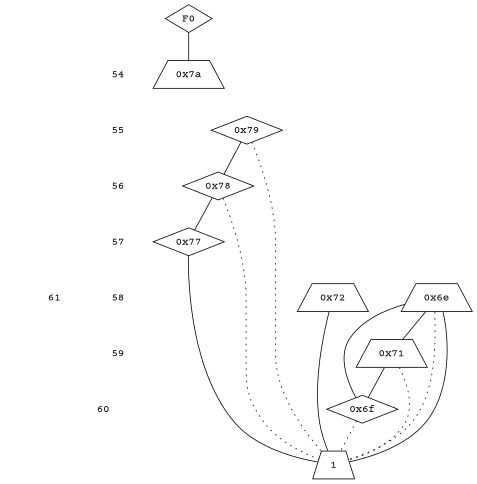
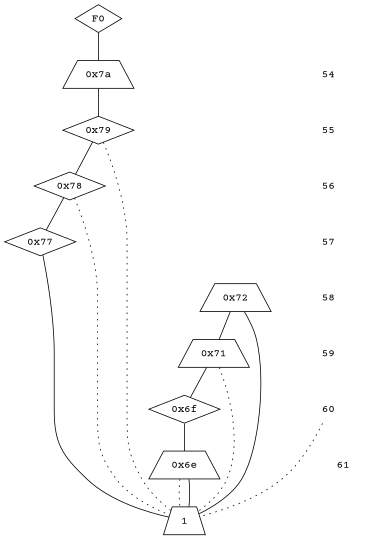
none -> (98, 102)
(414, 326) -> (225, 326)
(349, 436) -> (273, 485)
